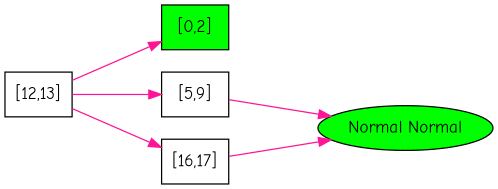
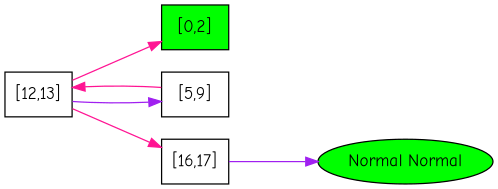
(111, 94) -> (111, 103)
(274, 107) -> (123, 86)
(274, 149) -> (267, 162)
